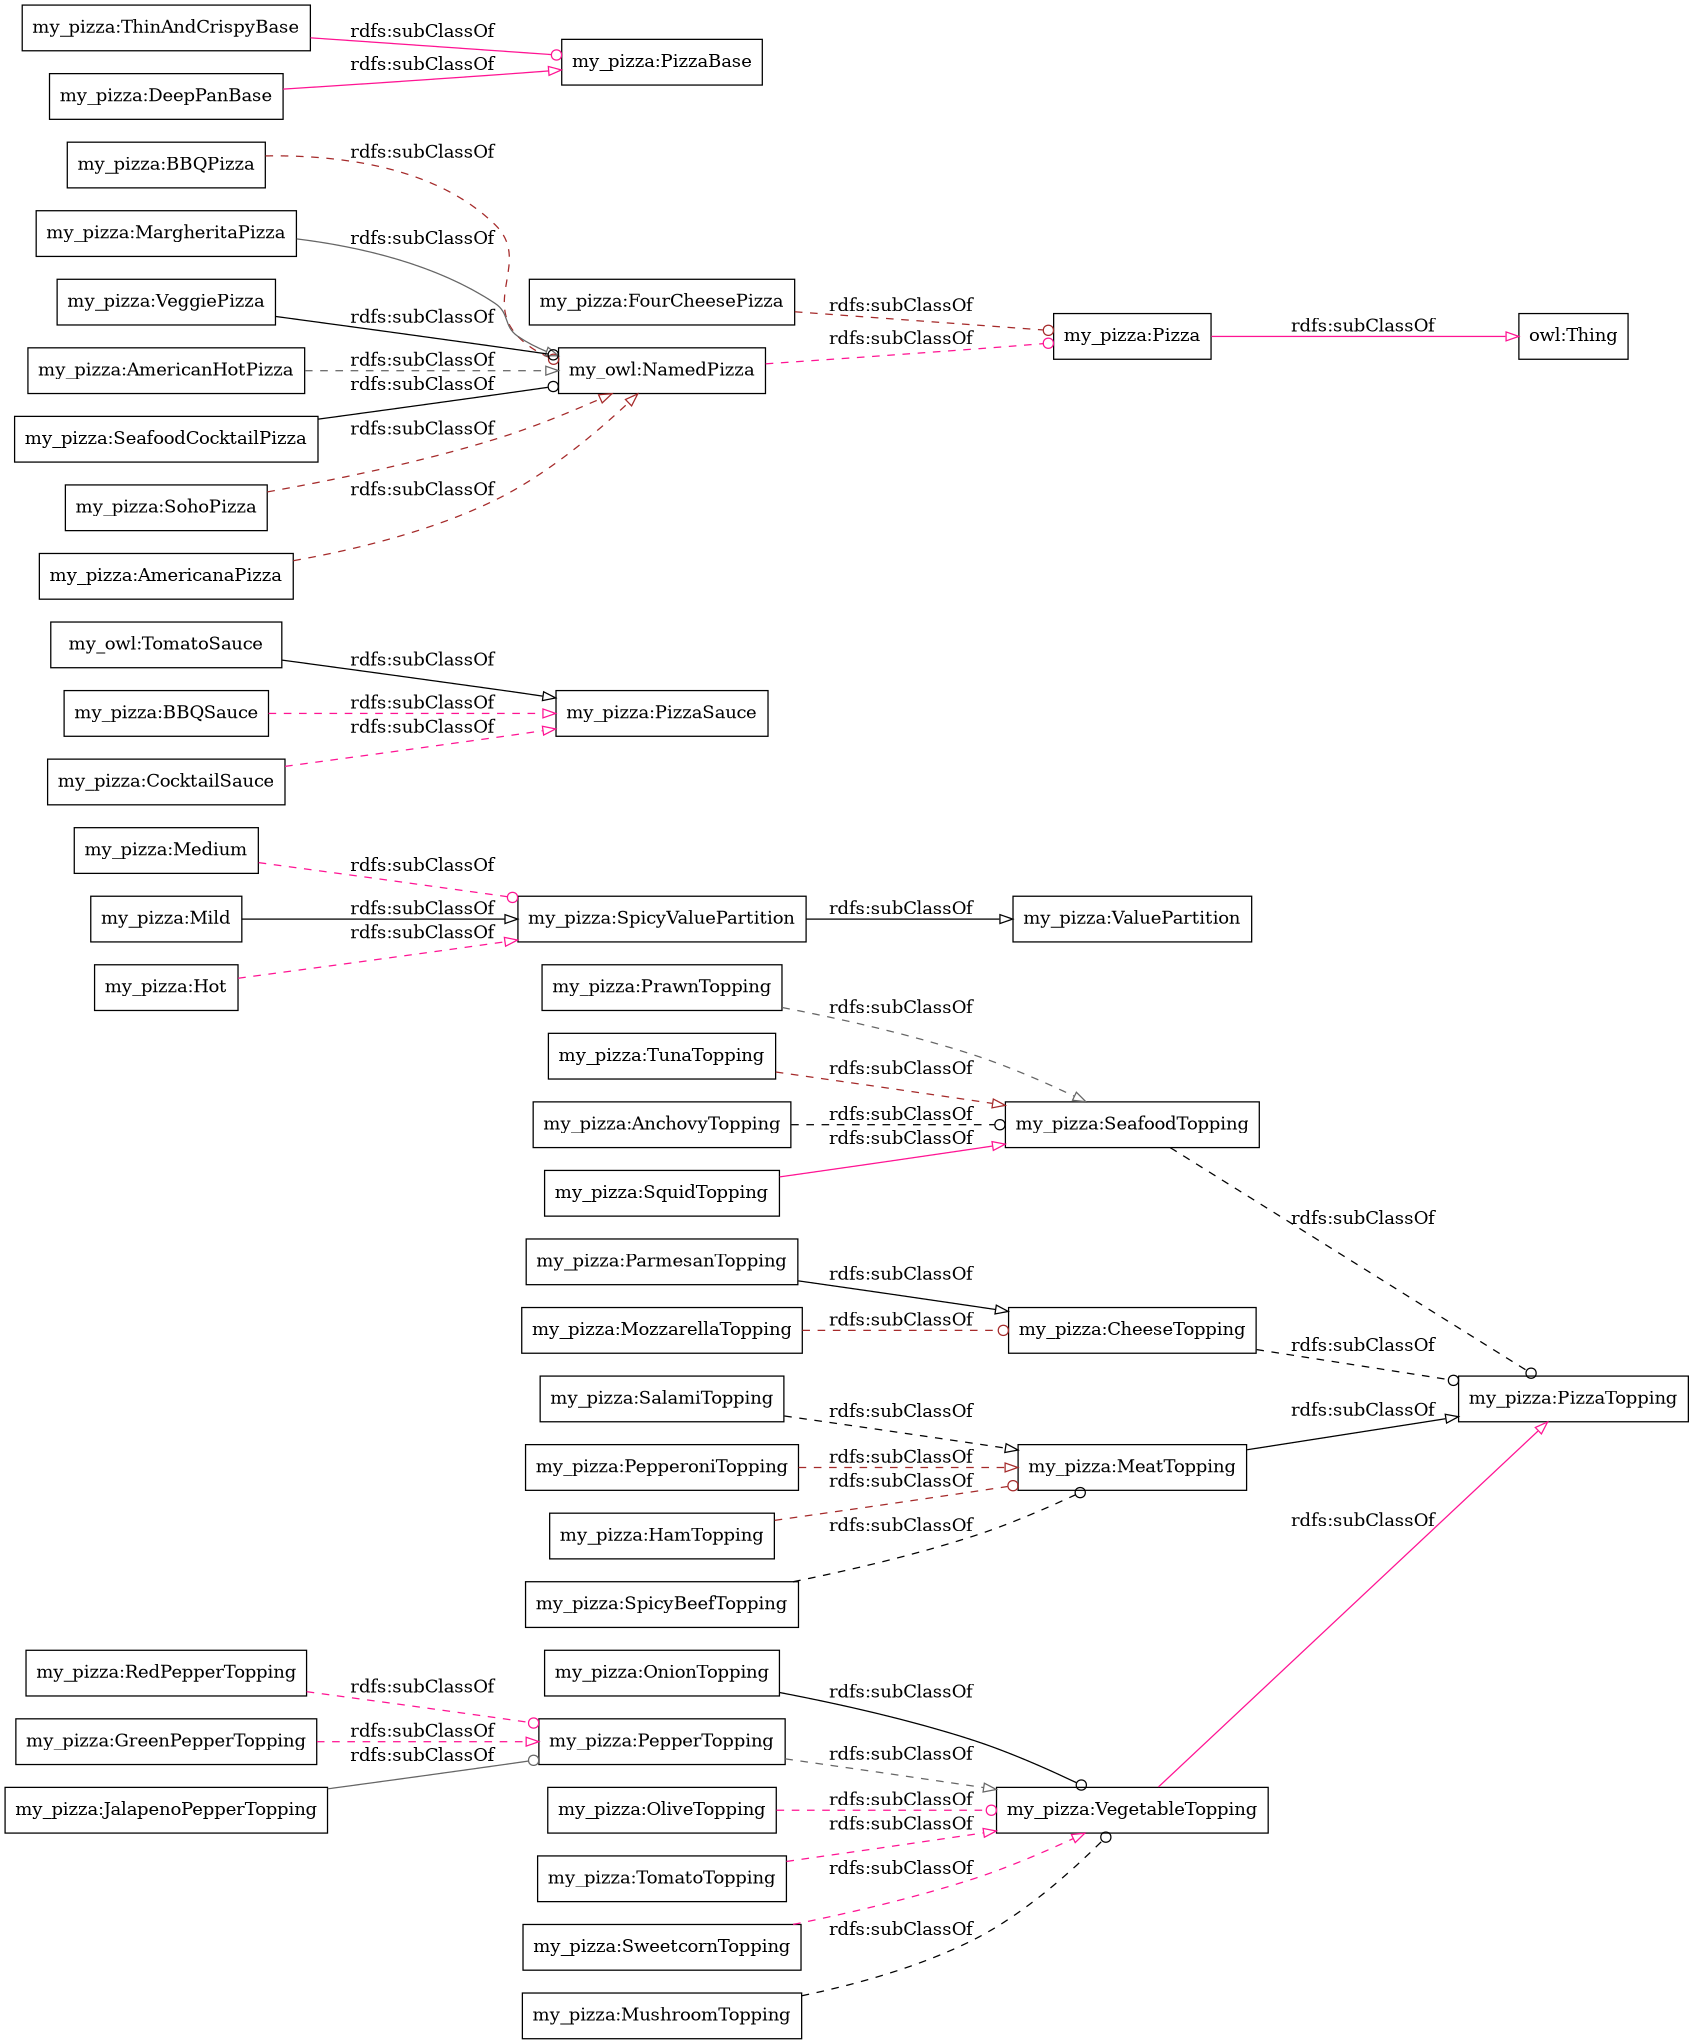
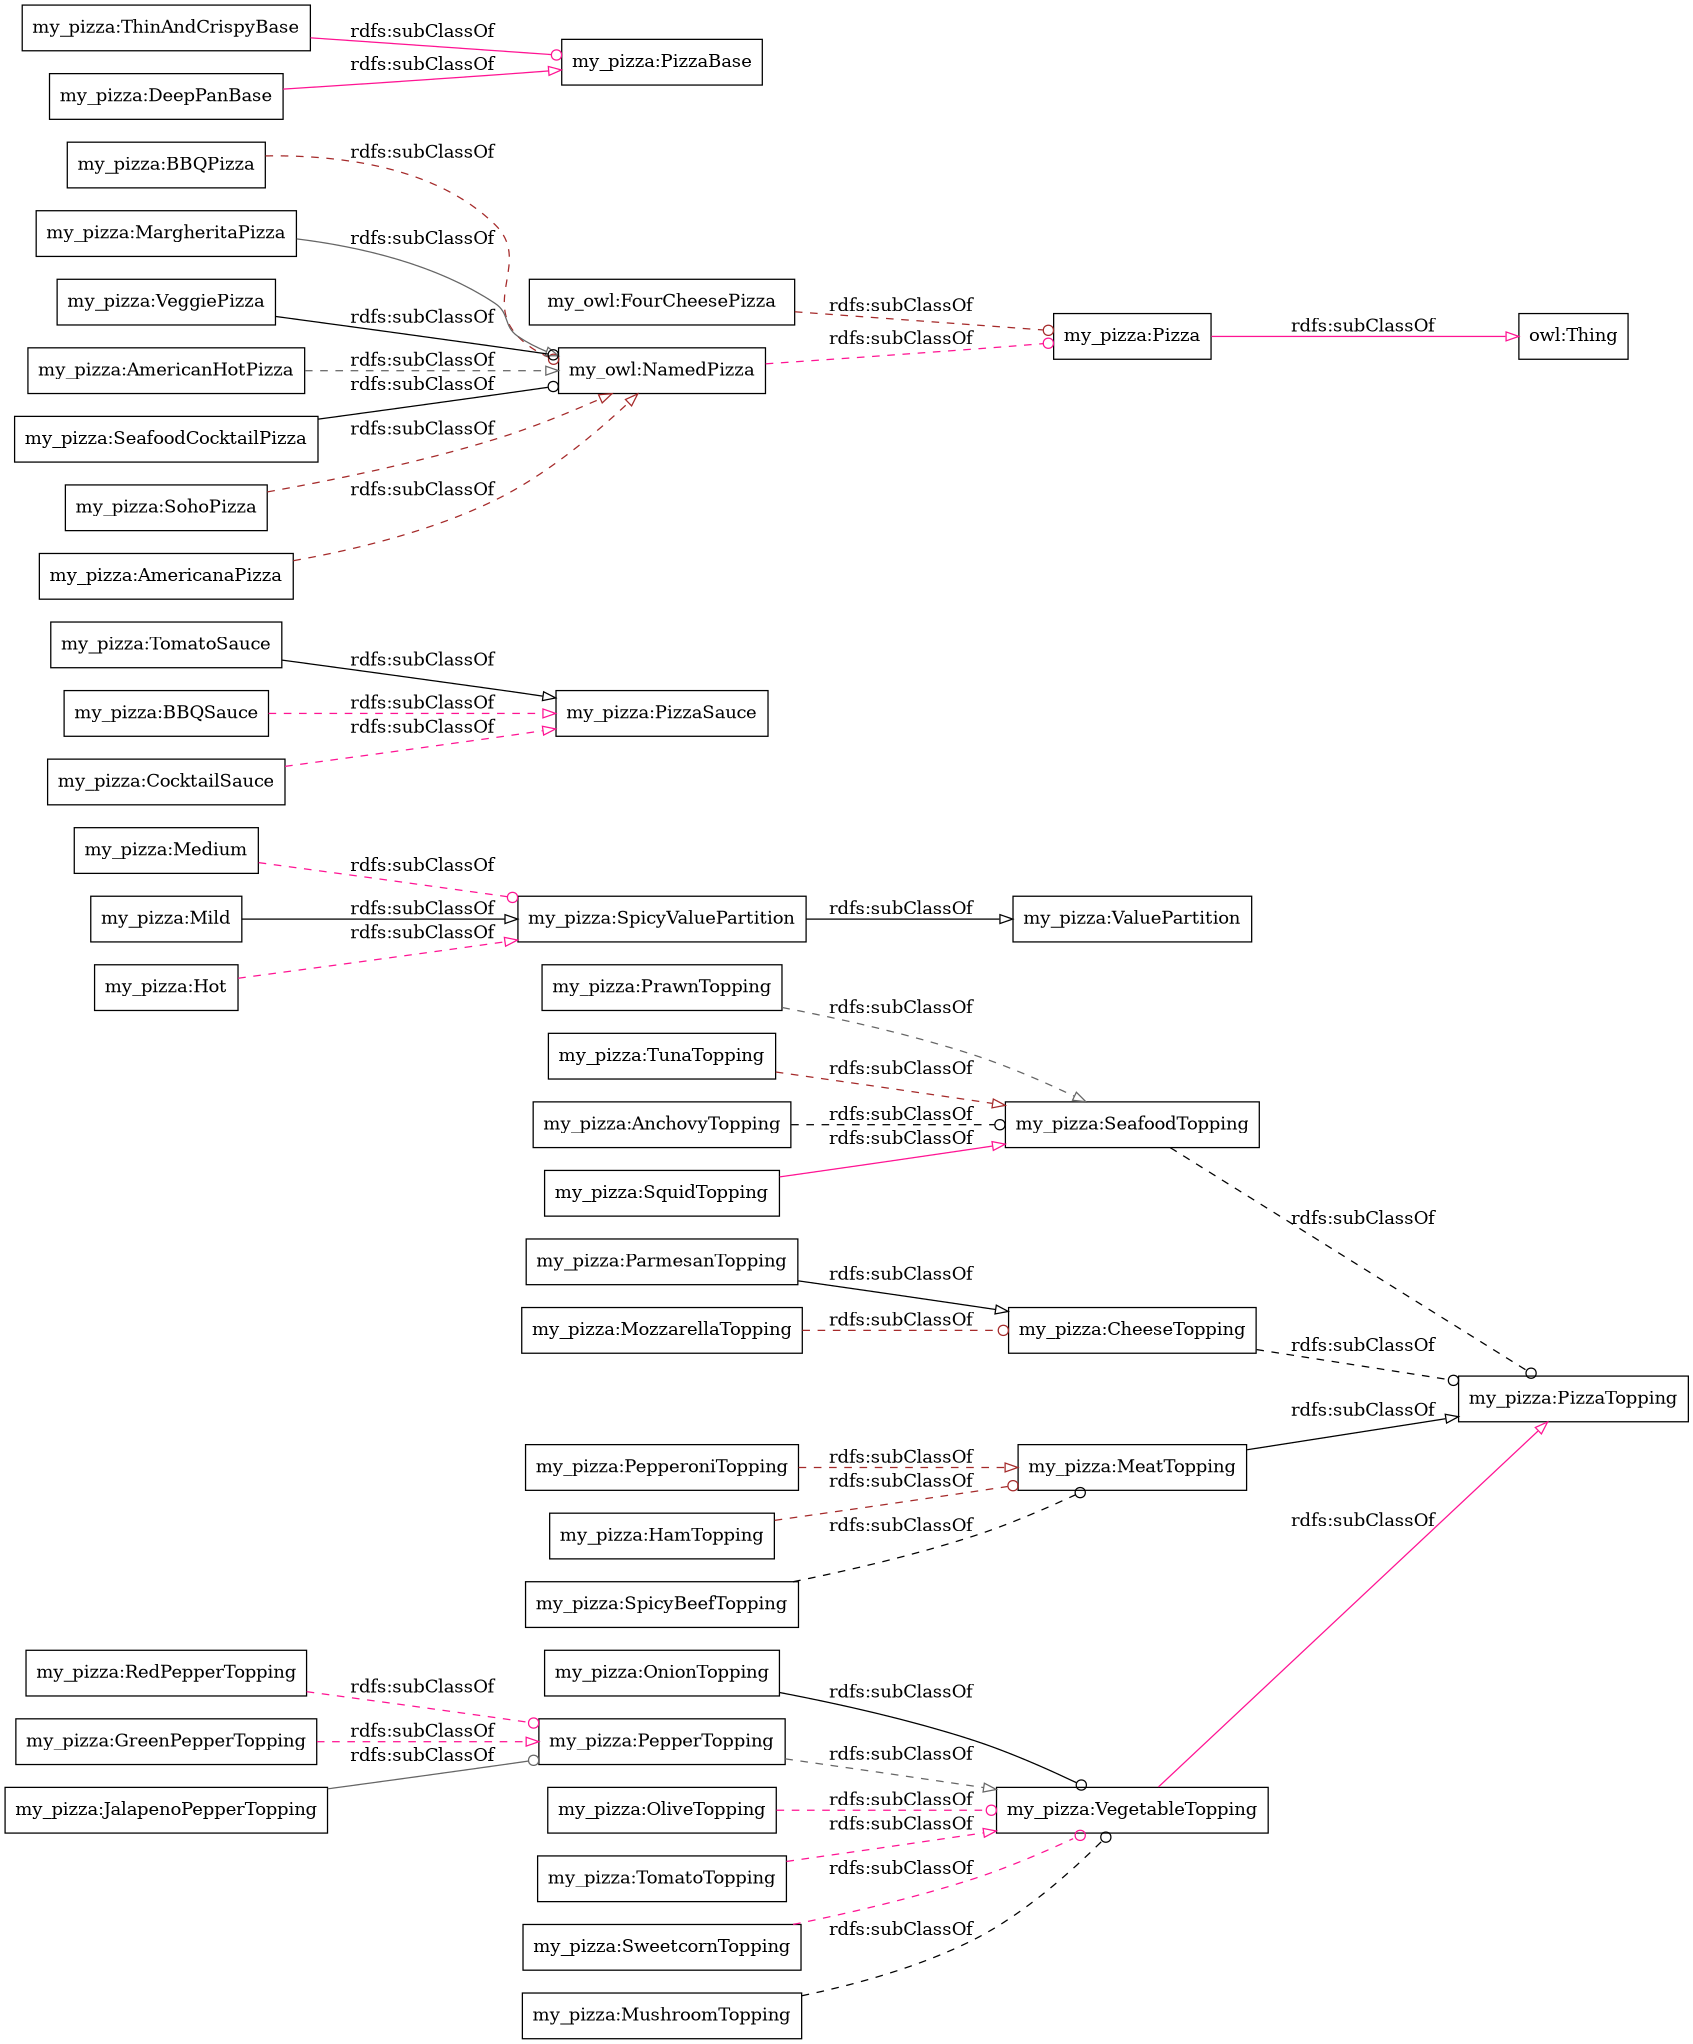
(662, 302) -> (662, 302)
(166, 645) -> (166, 645)
(662, 1399) -> none
(936, 1890) -> (936, 1890)
